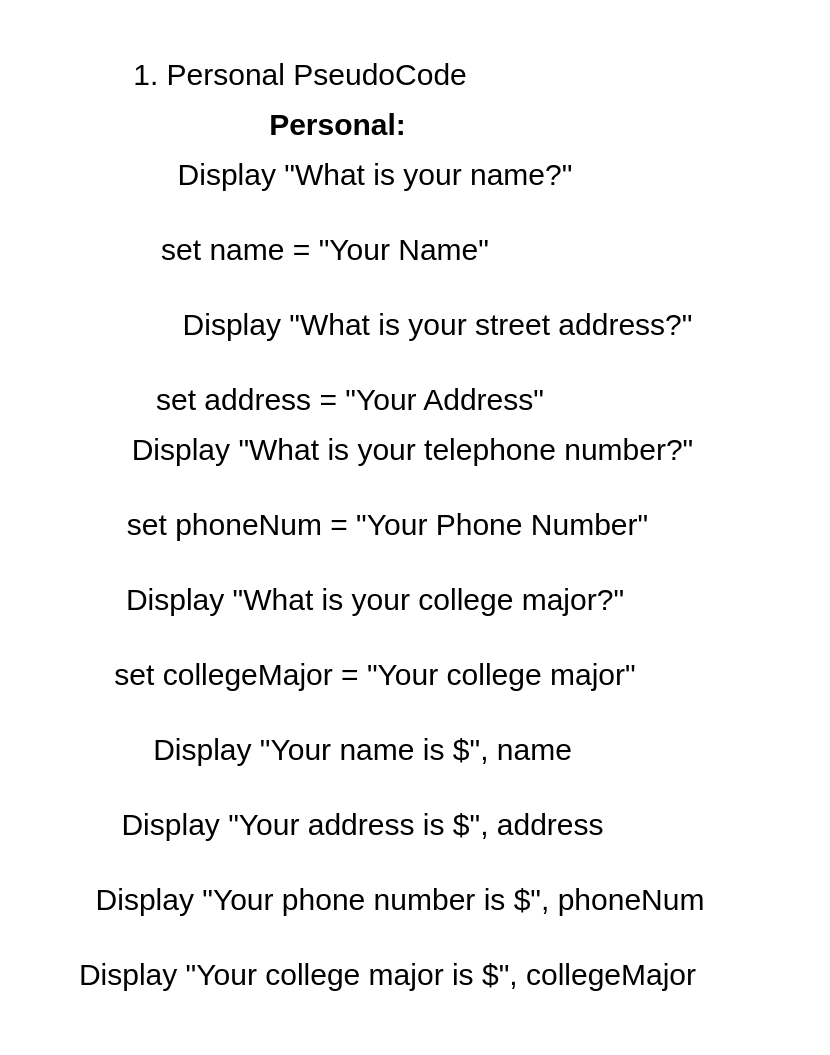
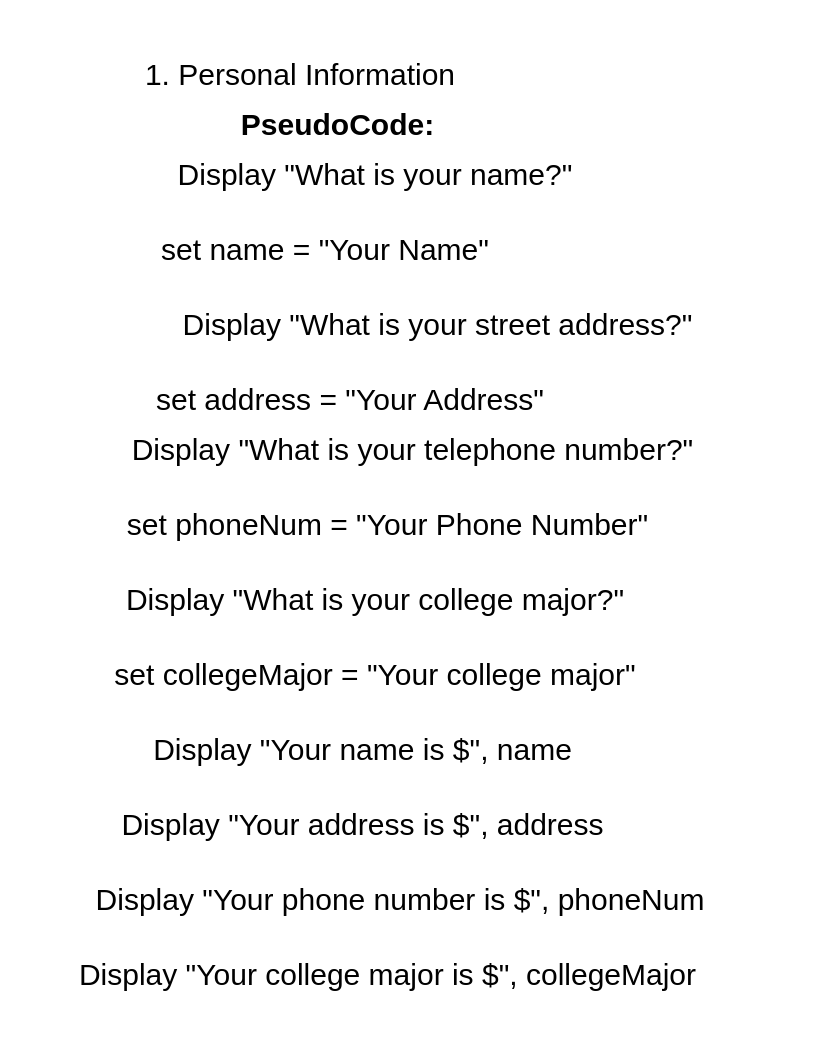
(301, 76) -> (301, 76)
(339, 126) -> (339, 126)
